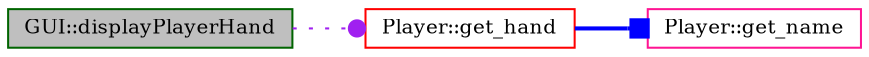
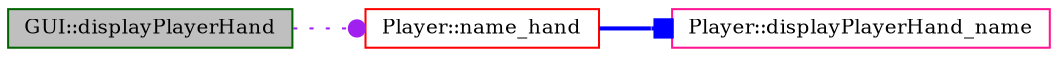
(470, 28) -> (482, 28)
(754, 28) -> (861, 28)
